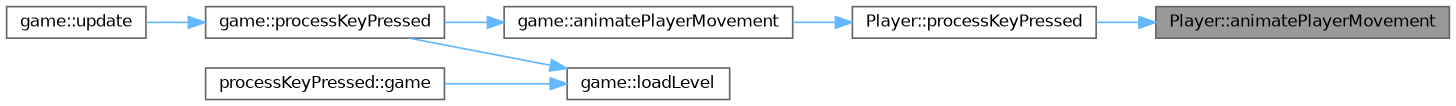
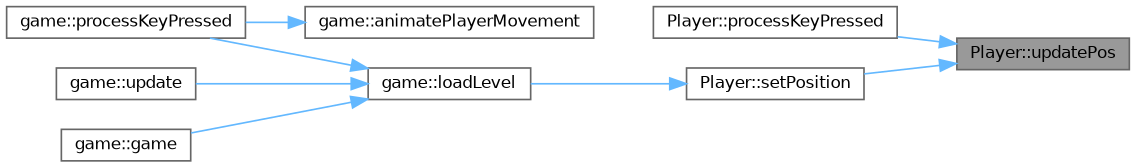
(167, 22) -> (274, 84)
(814, 22) -> none
(1303, 22) -> (1043, 54)
(325, 84) -> (126, 145)
none -> (775, 84)
